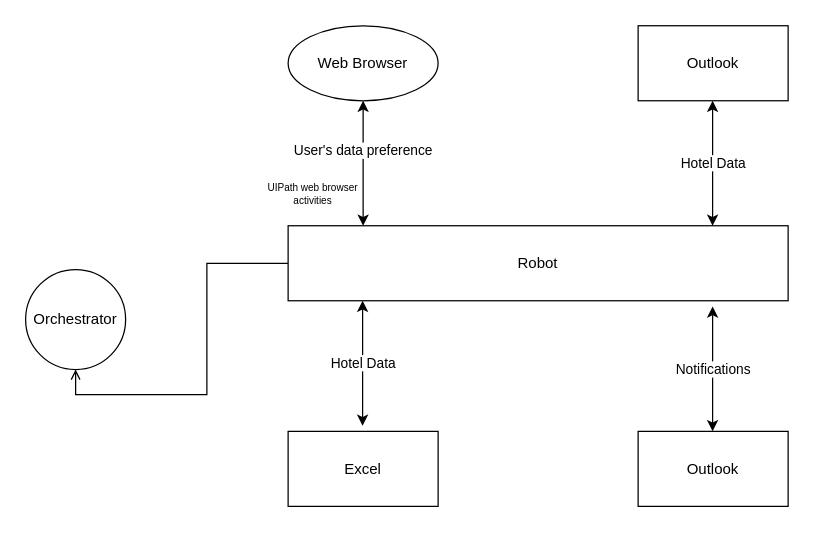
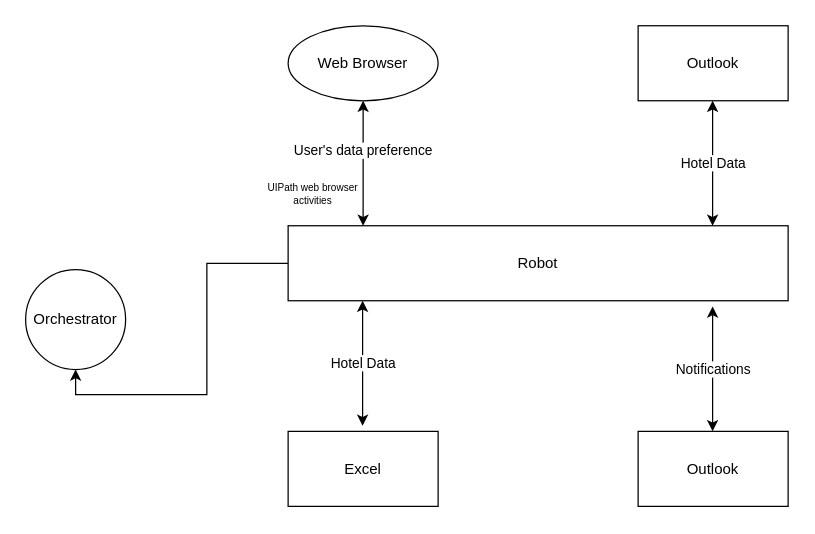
(76, 377) -> (76, 379)
